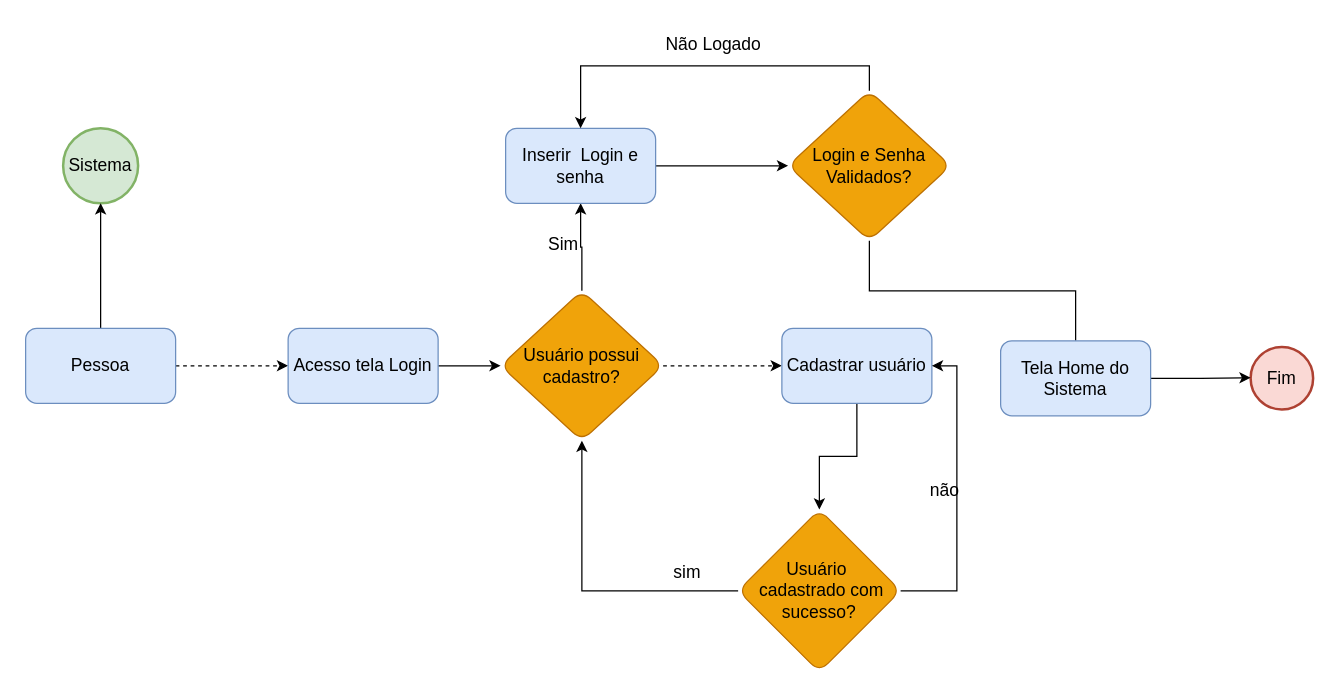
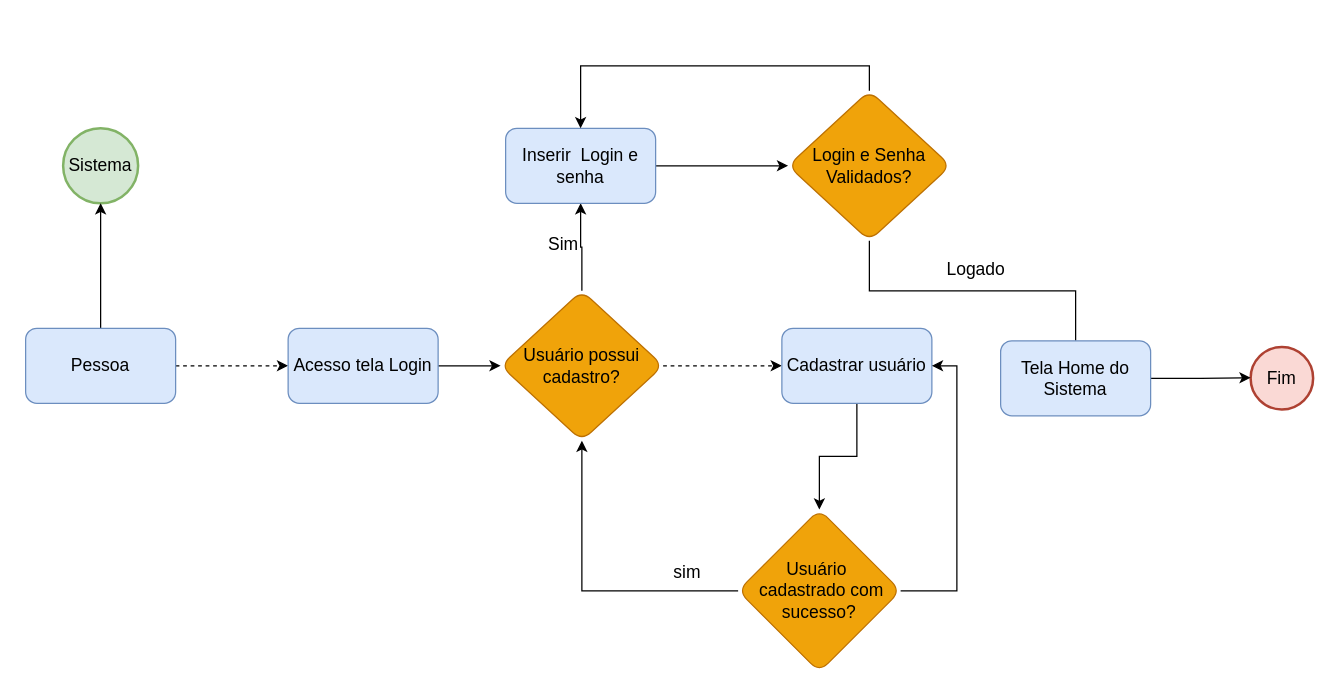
(713, 44) -> none
none -> (976, 269)
(944, 491) -> none
